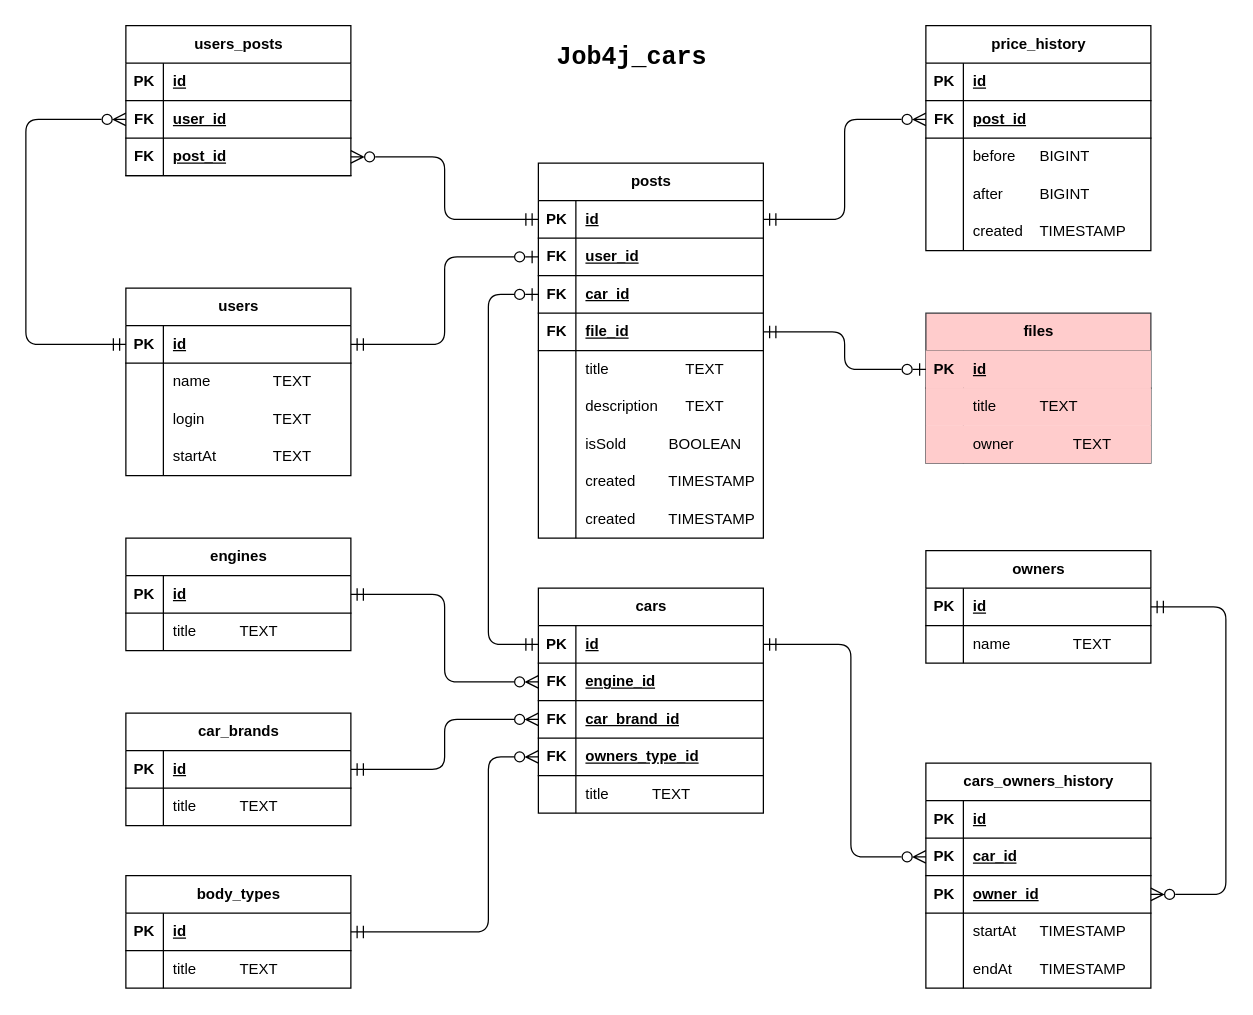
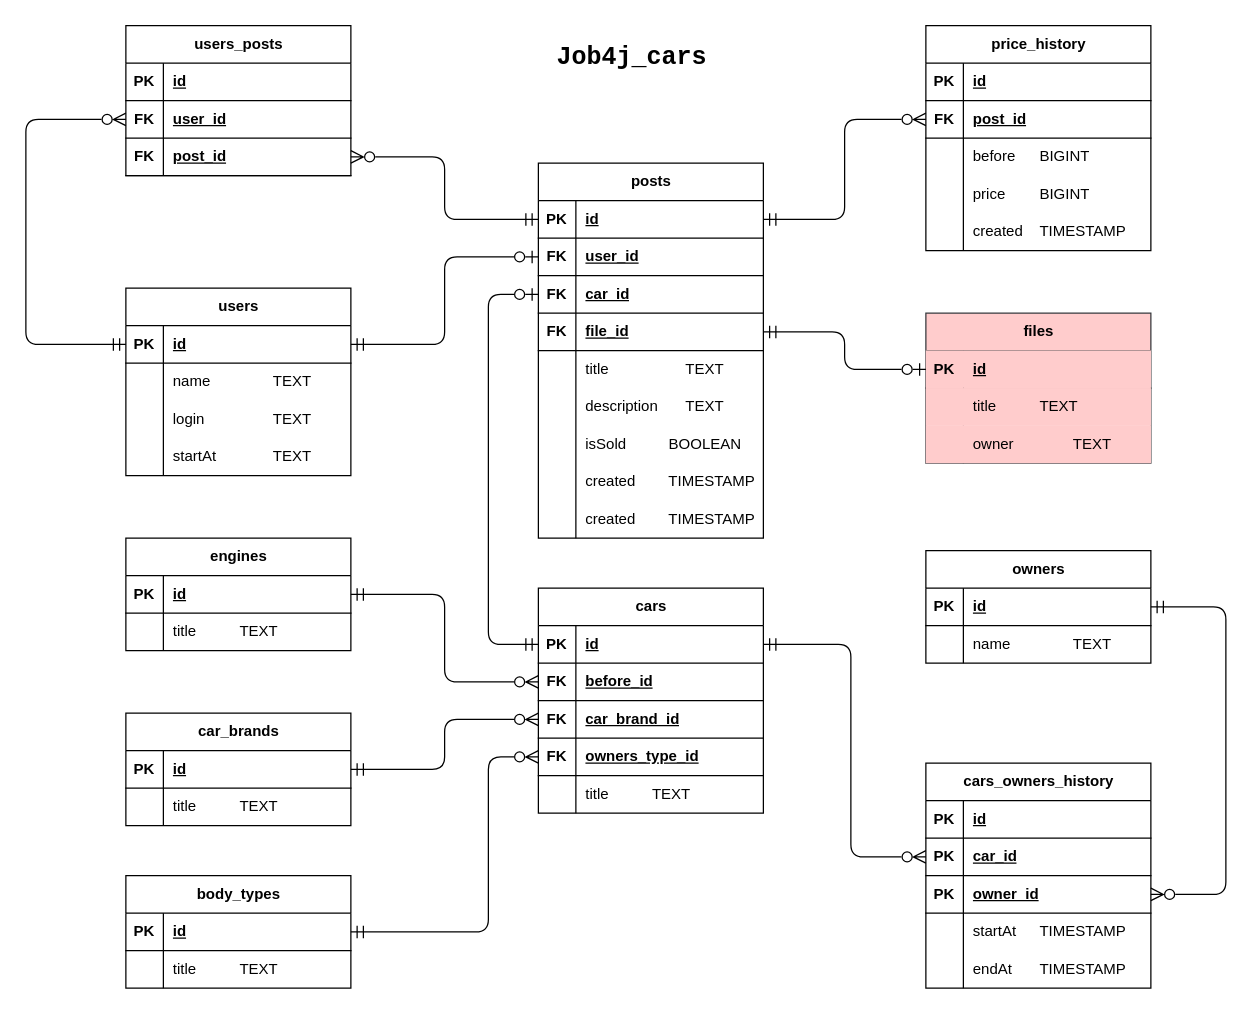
(1026, 194) -> (1024, 194)
(620, 682) -> (621, 682)
